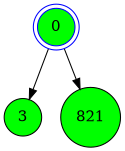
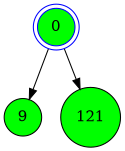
(23, 117) -> (23, 117)
(91, 117) -> (91, 117)
